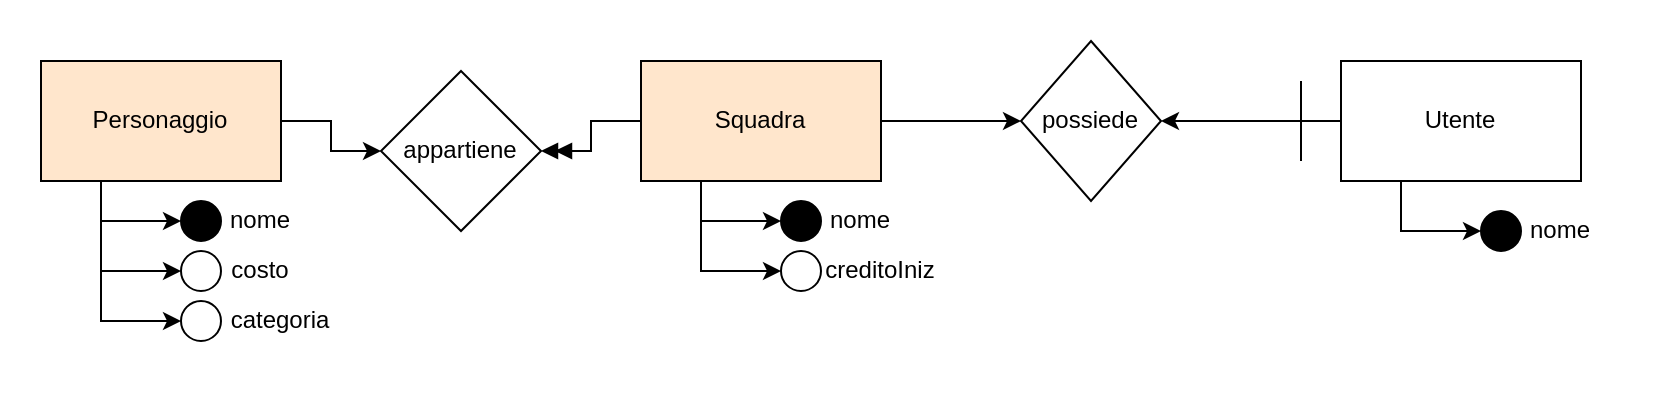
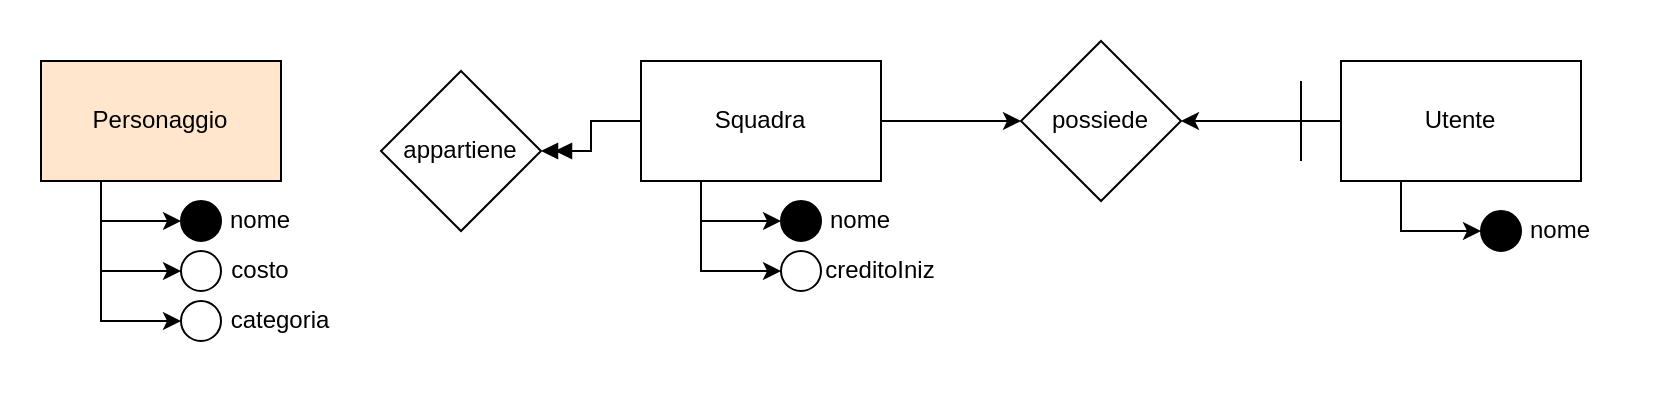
(761, 121) -> (761, 121)
(1091, 121) -> (1101, 121)
(331, 129) -> none
